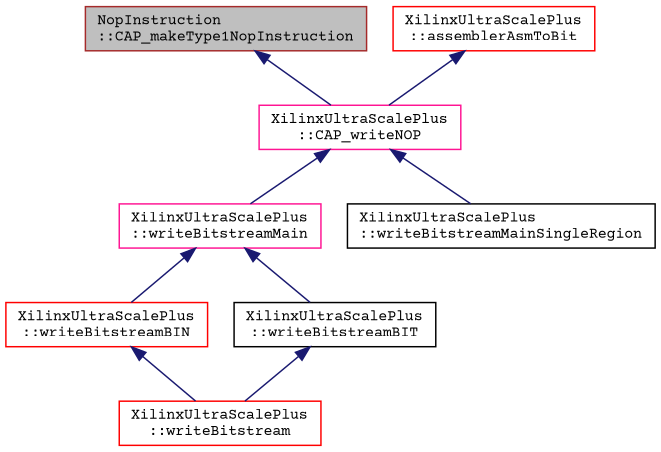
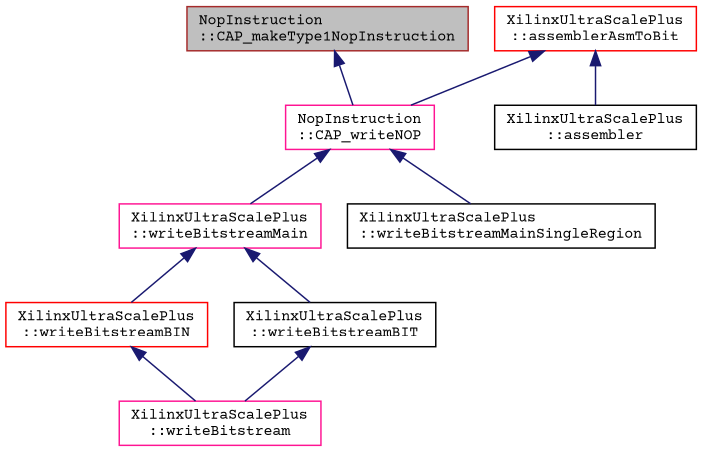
(360, 127) -> (360, 127)
none -> (596, 127)
(220, 423) -> (220, 423)
